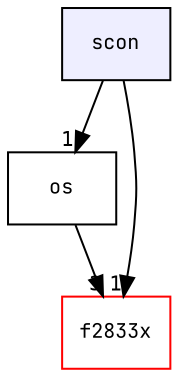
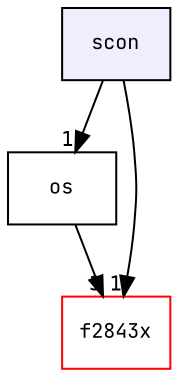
(116, 333) -> (116, 333)
